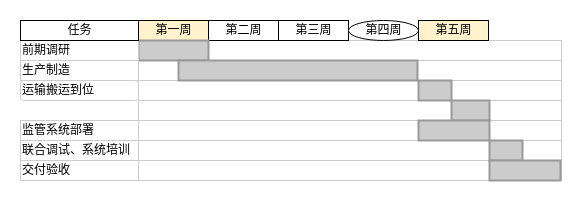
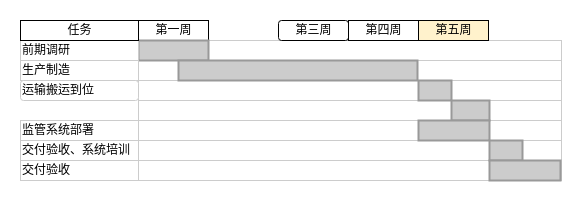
(174, 31) -> (174, 31)
(244, 31) -> none
(314, 31) -> (314, 31)
(384, 31) -> (384, 31)
(77, 151) -> (77, 151)
